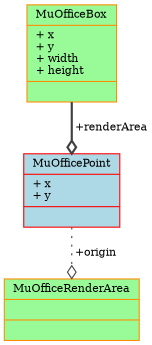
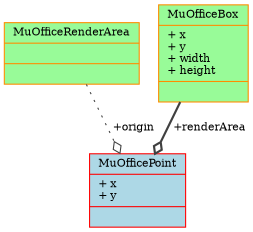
(72, 246) -> (100, 113)
